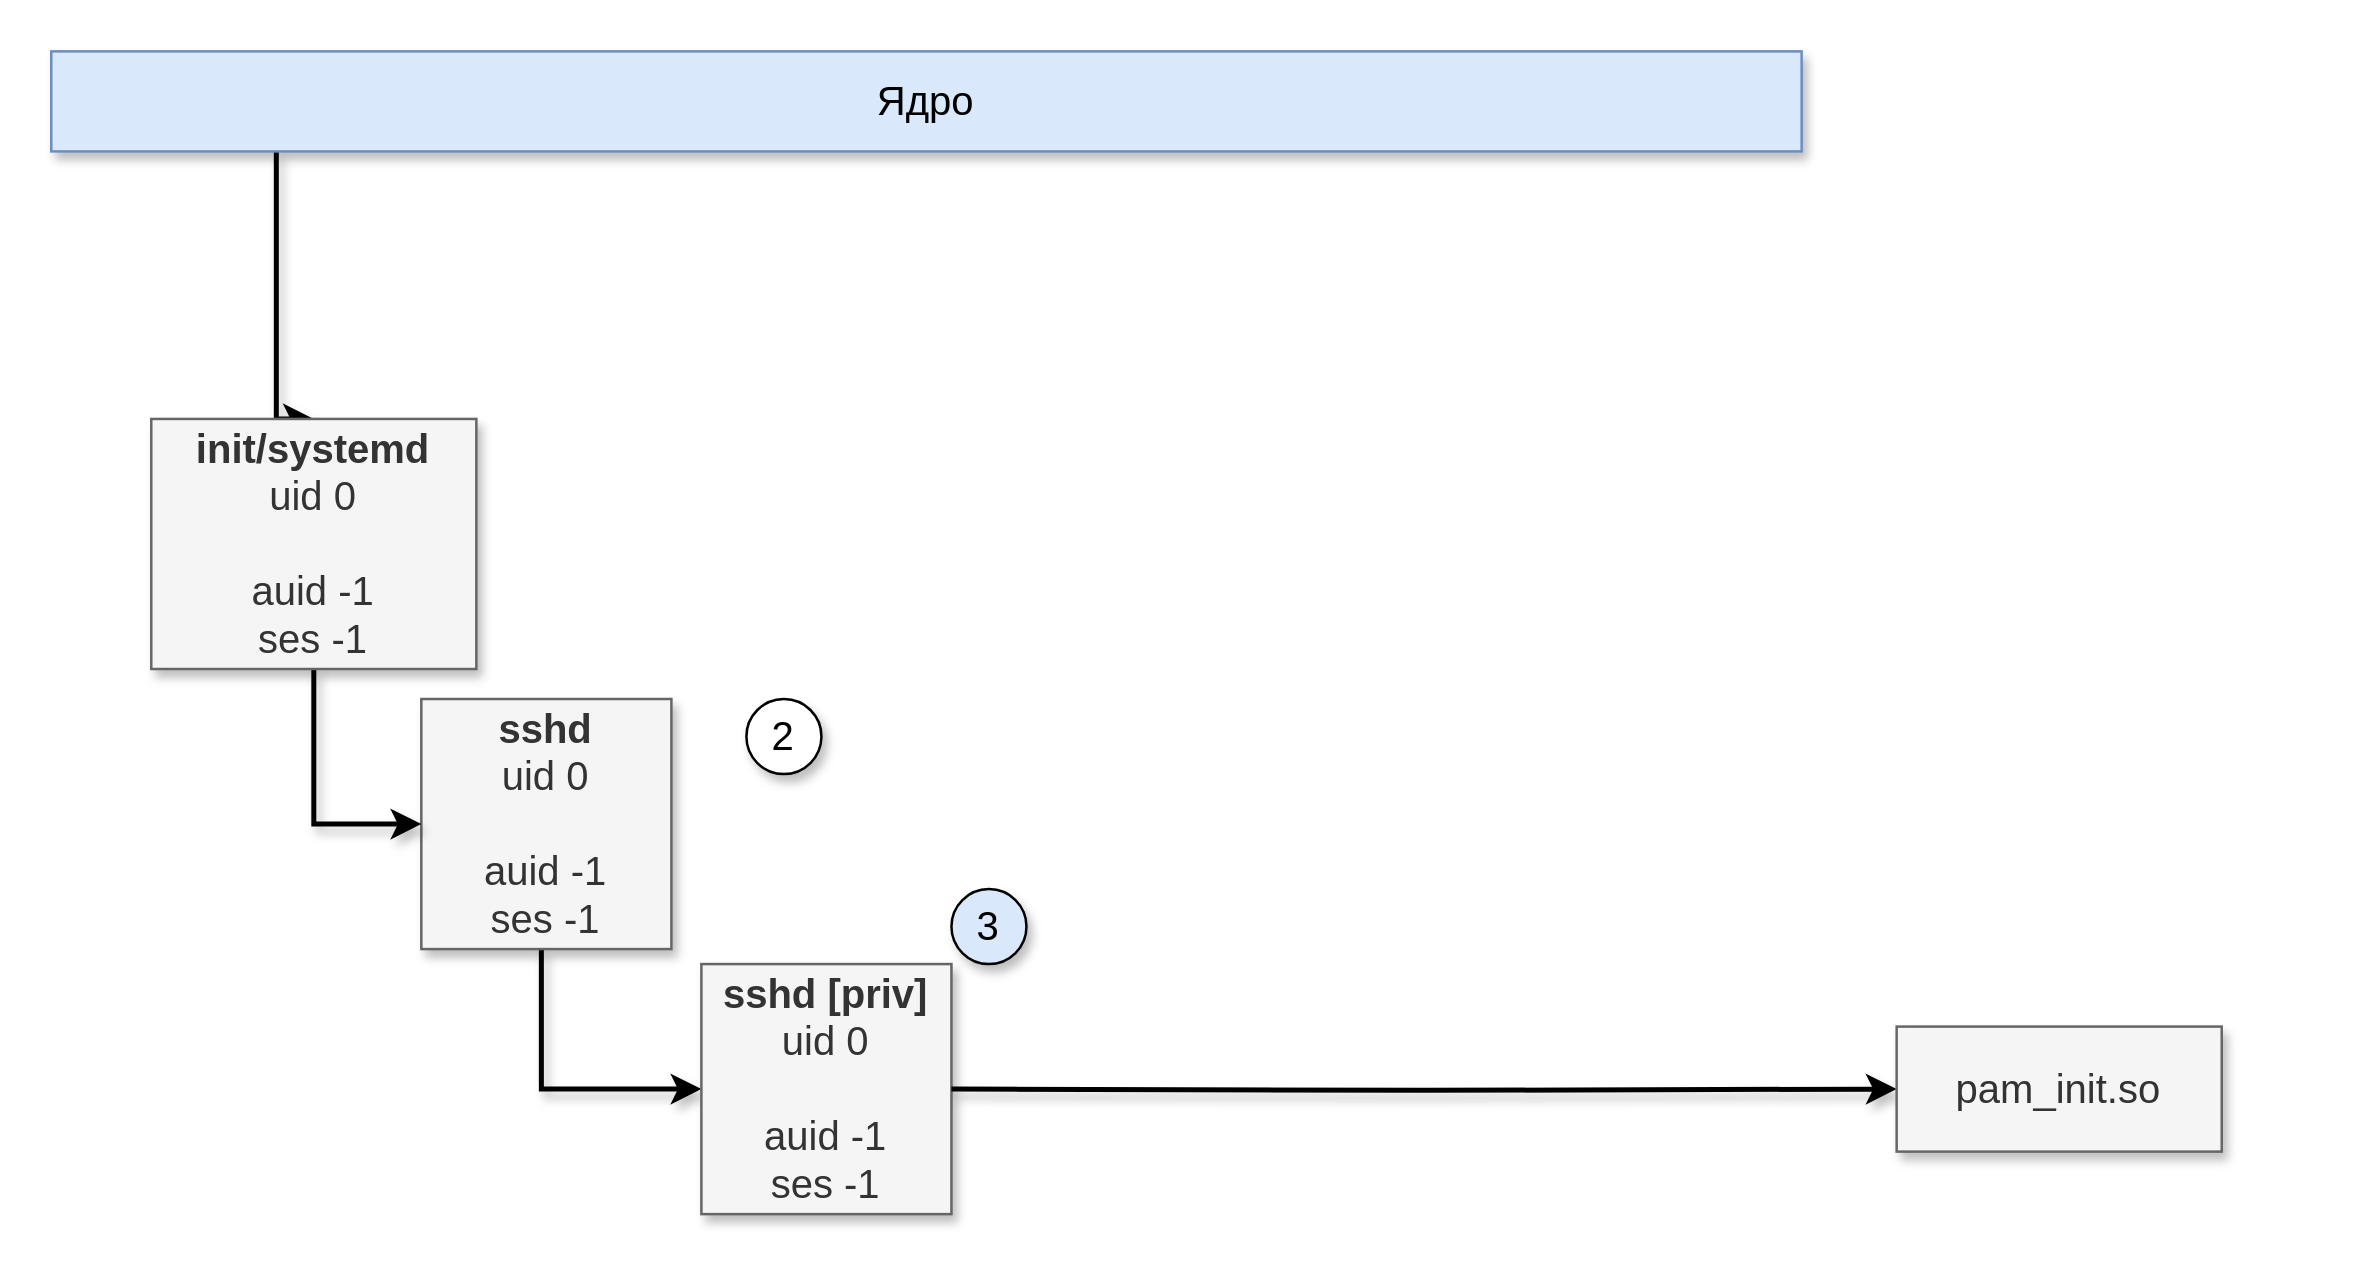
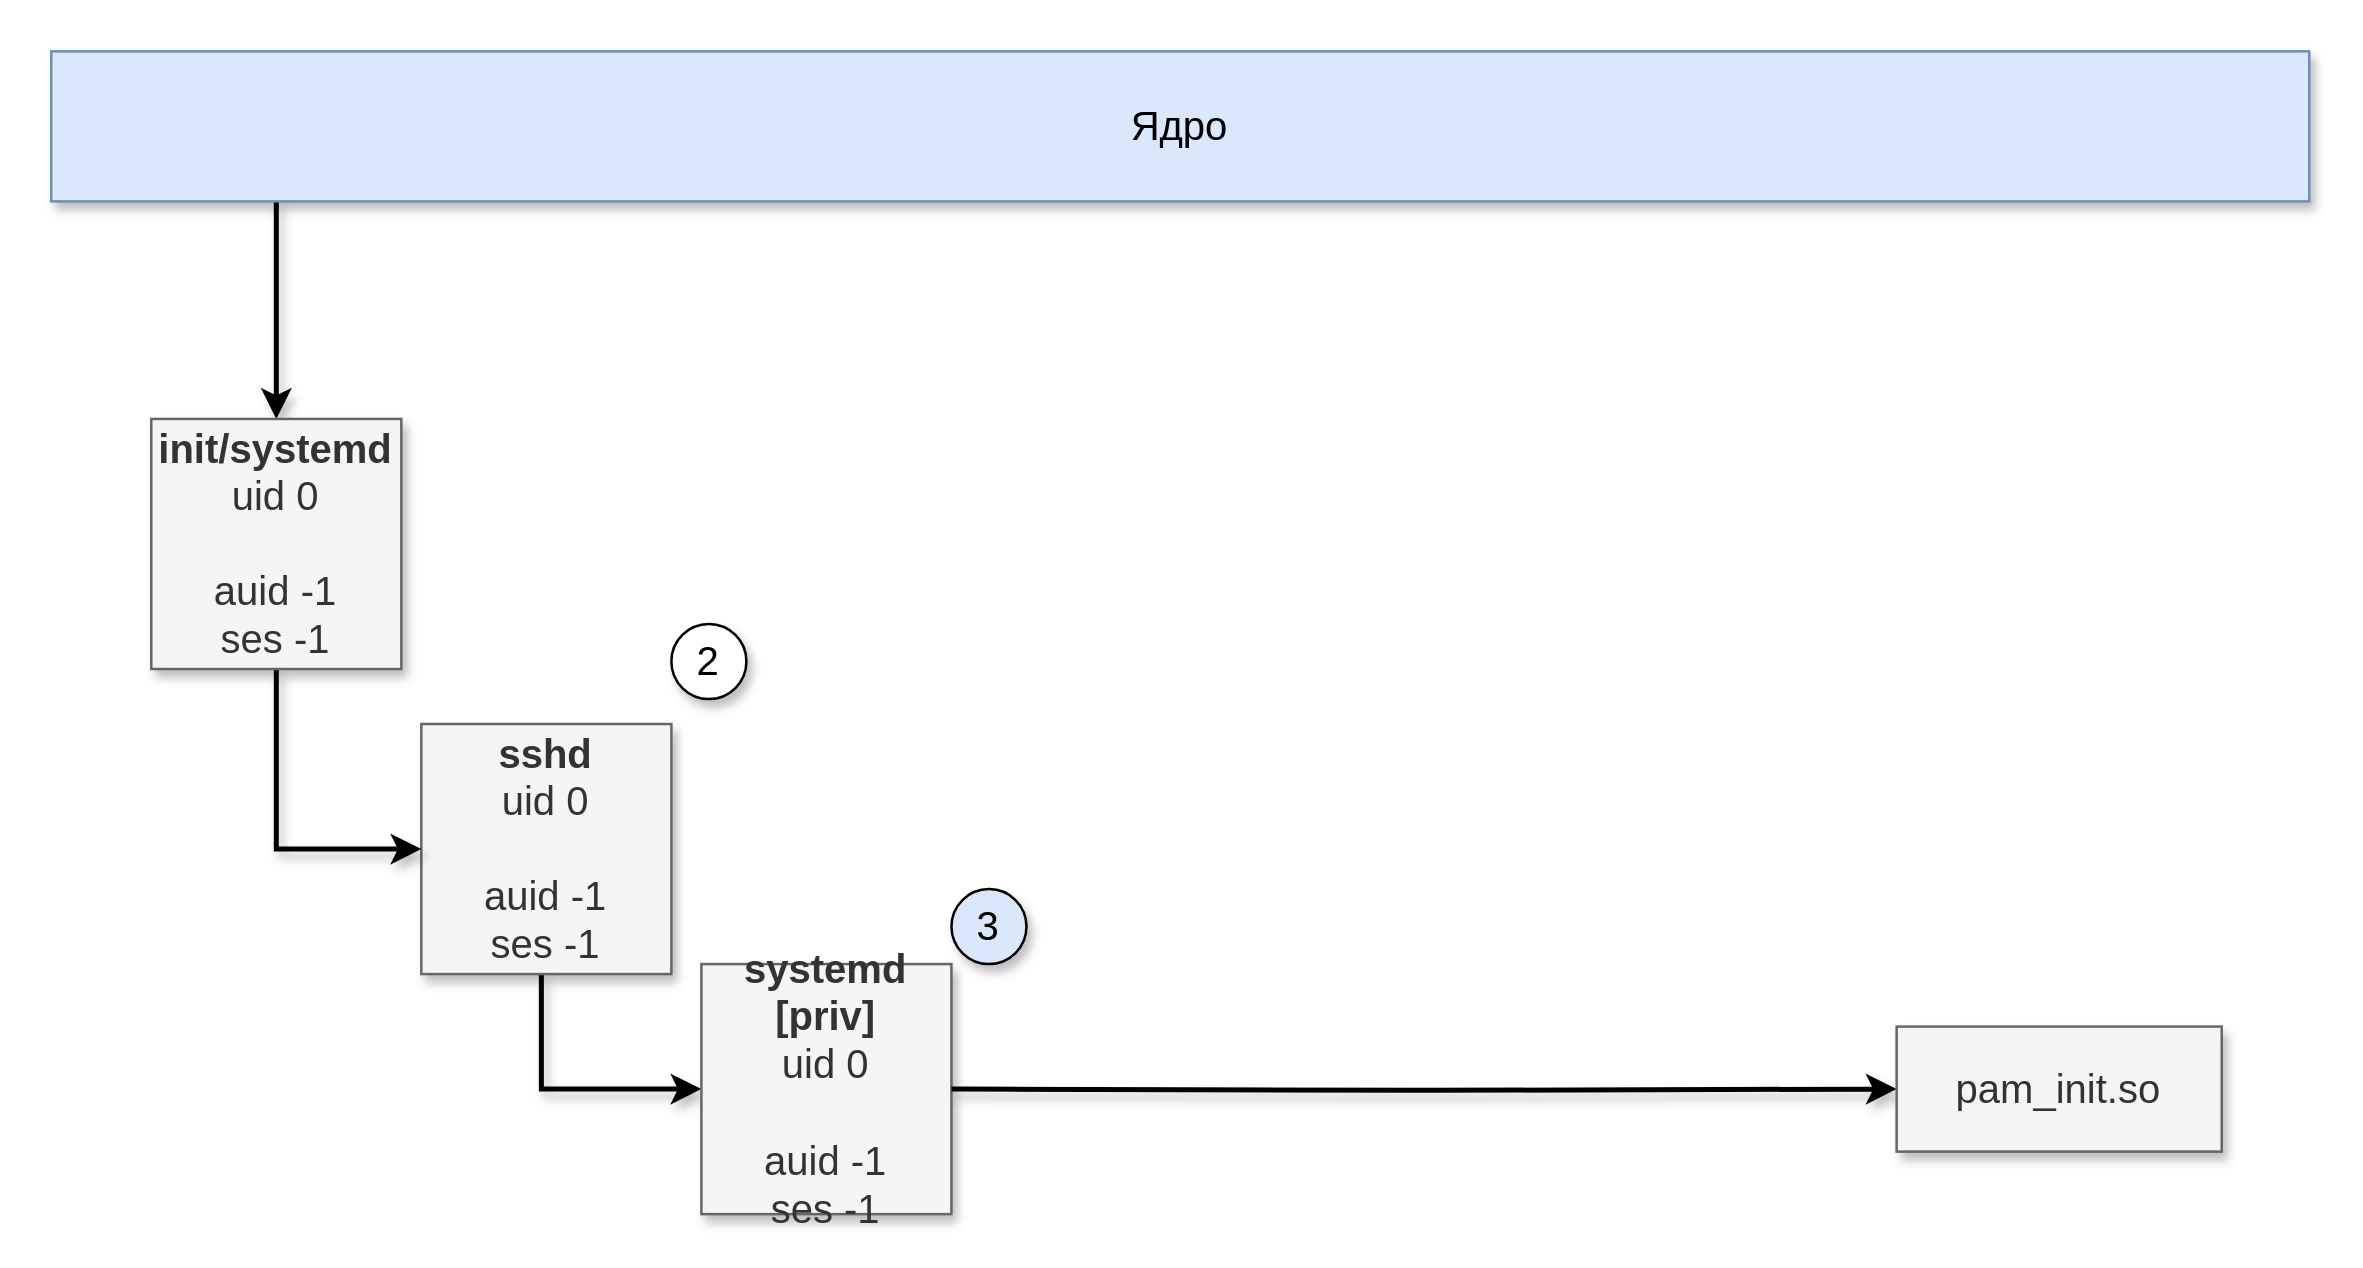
(926, 101) -> (1180, 126)
(314, 544) -> (276, 544)
(784, 736) -> (709, 661)
(546, 824) -> (546, 849)
(826, 1089) -> (826, 1089)
